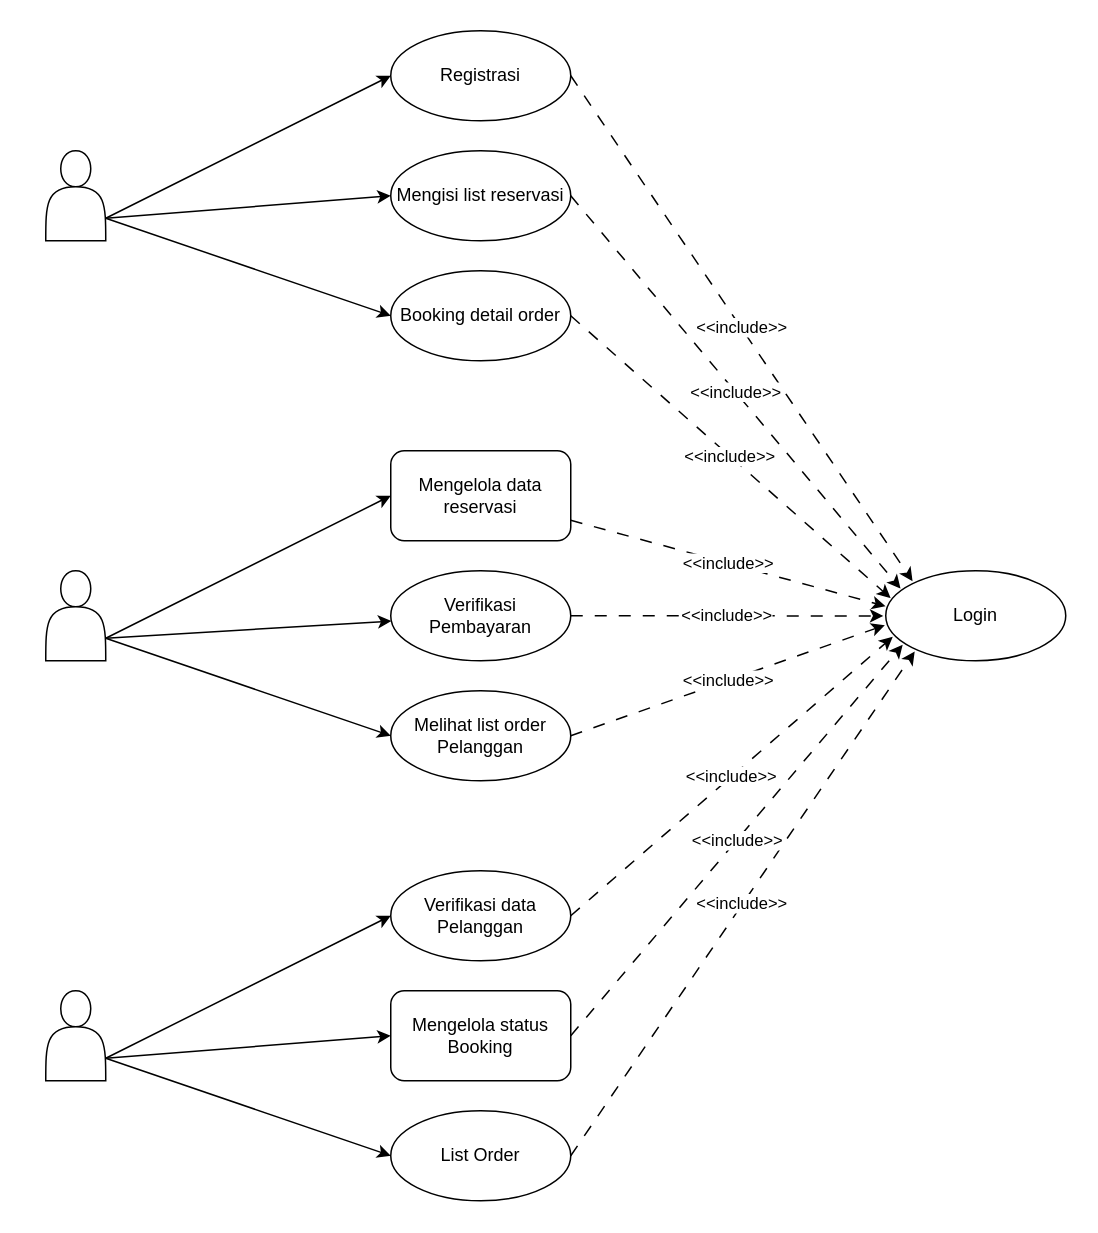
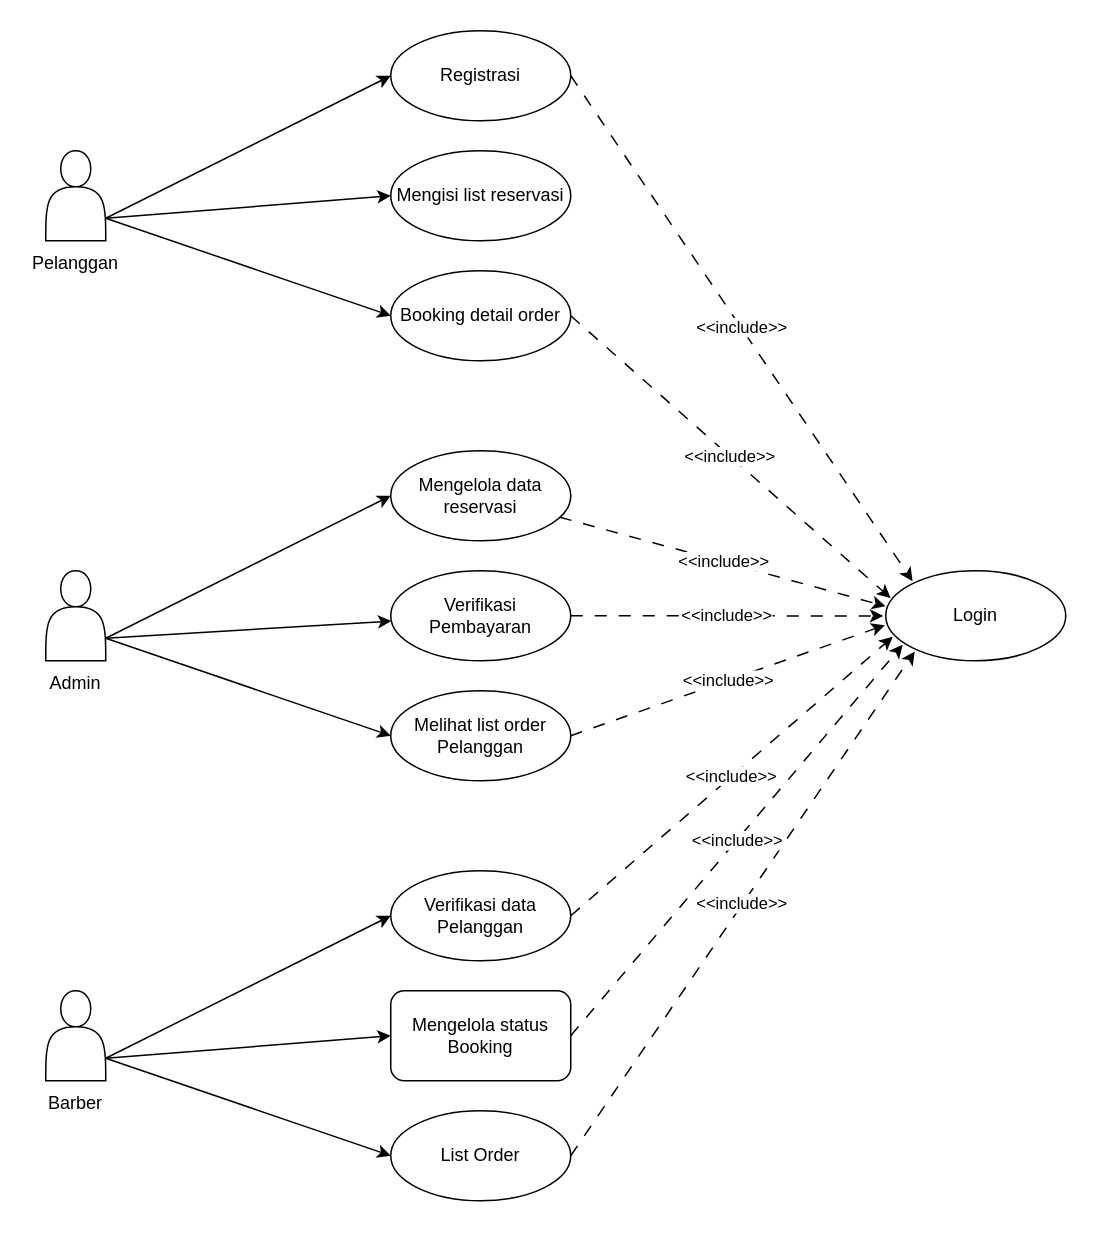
none -> (76, 263)
(672, 317) -> none
(481, 496) -> (481, 496)
none -> (76, 683)
none -> (76, 1103)
